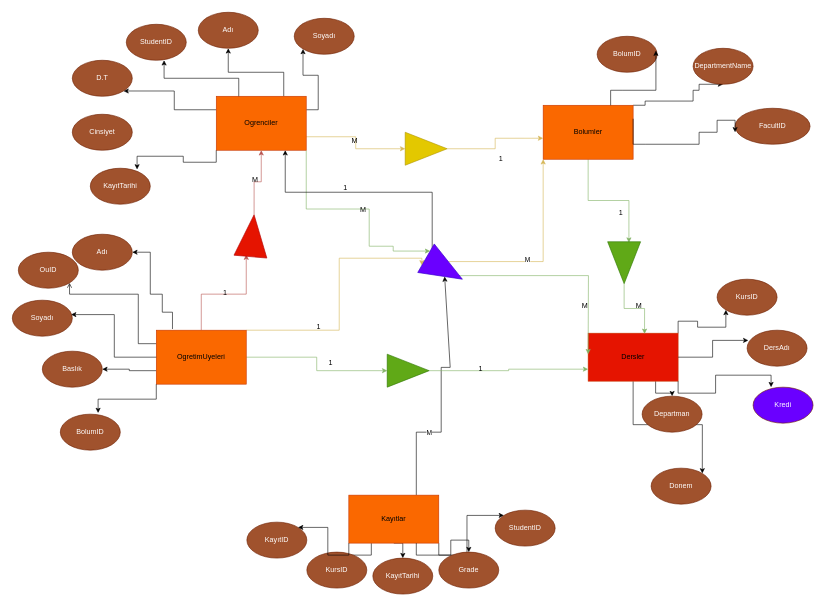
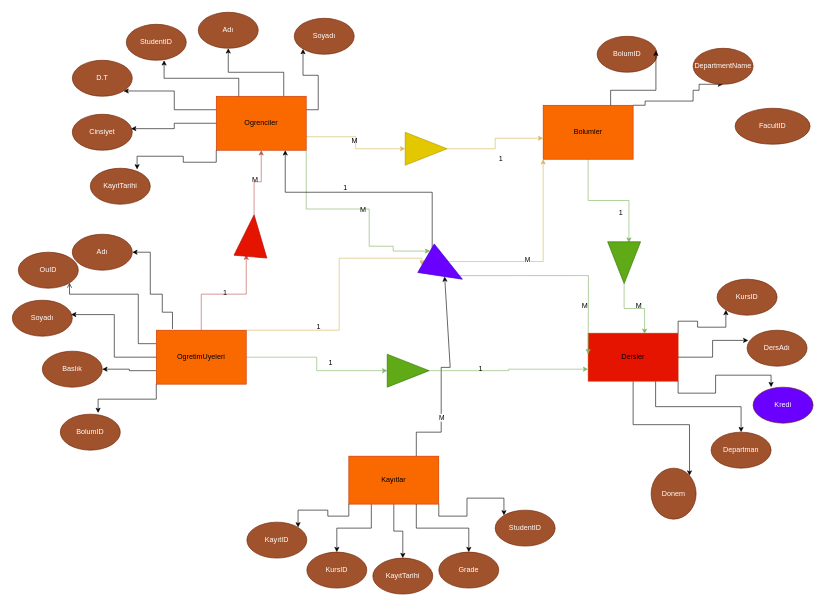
(735, 122) -> none
none -> (158, 129)
(672, 414) -> (741, 450)
(681, 486) -> (674, 494)
(394, 519) -> (394, 480)
